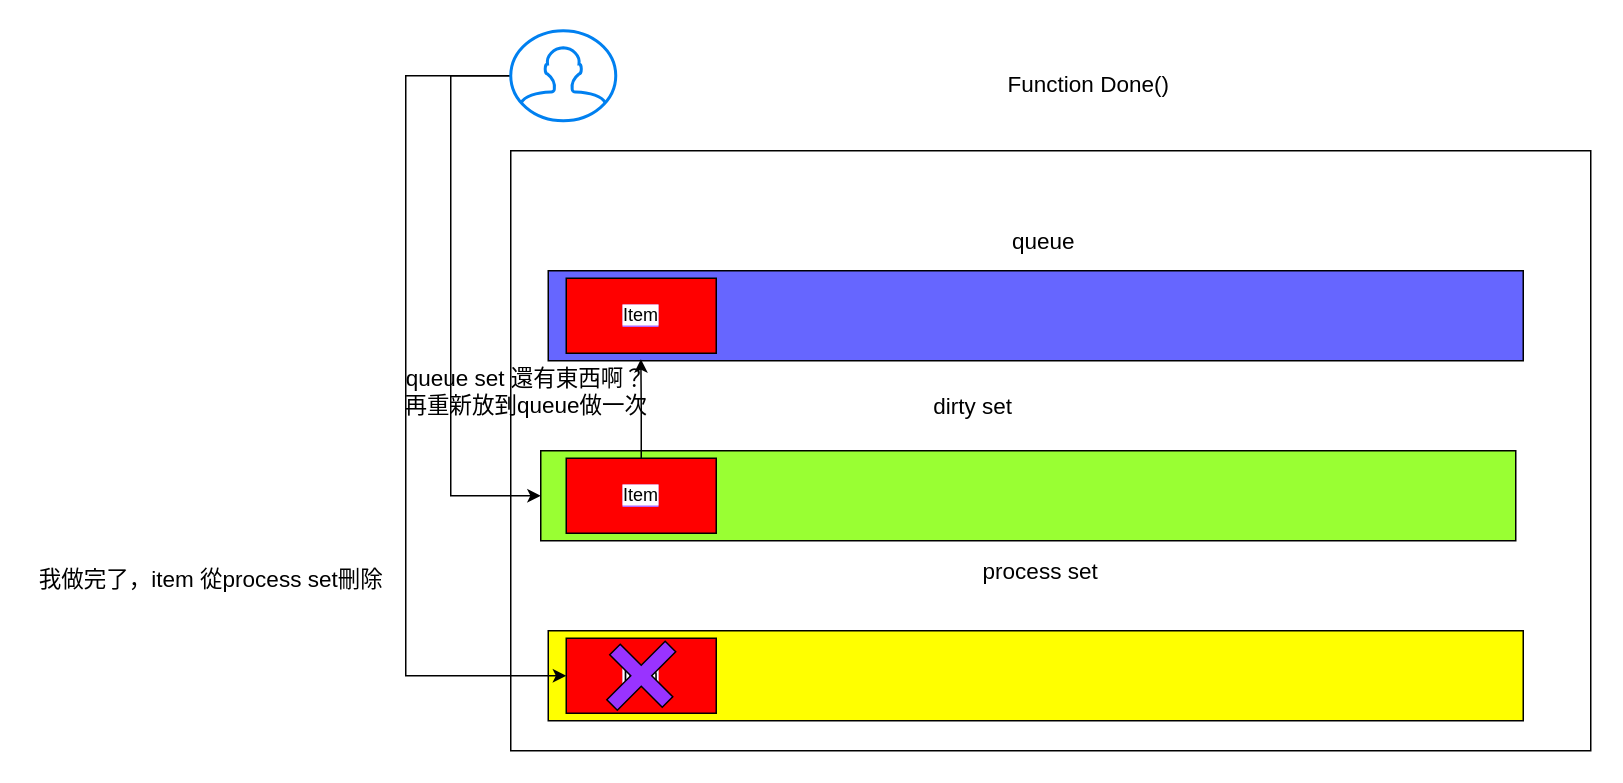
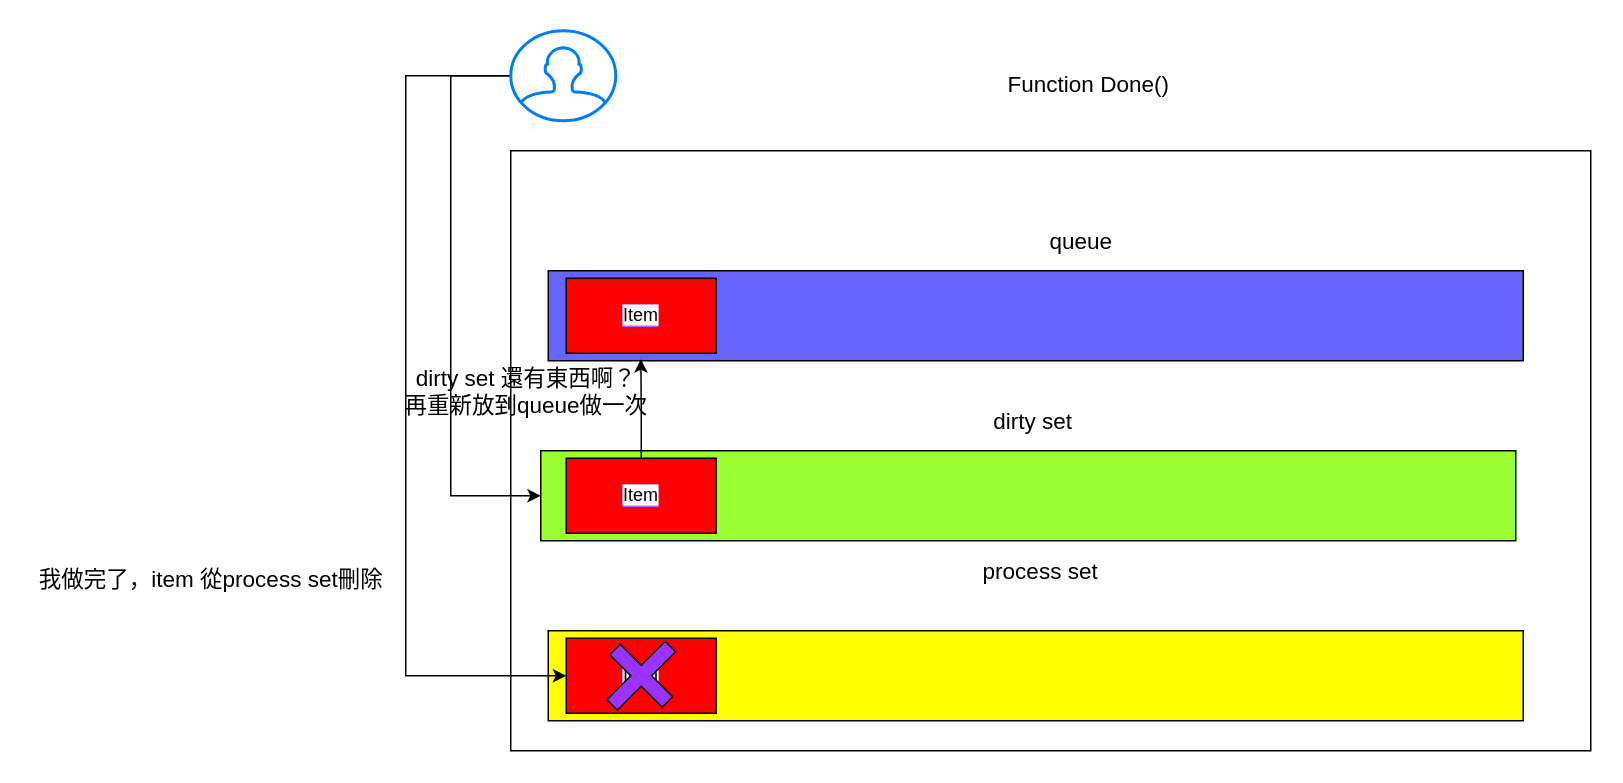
(1043, 241) -> (1081, 241)
(527, 391) -> (527, 391)
(976, 406) -> (1036, 421)
